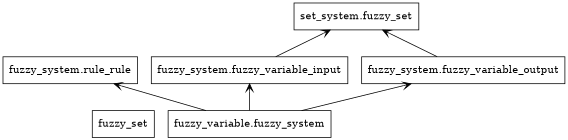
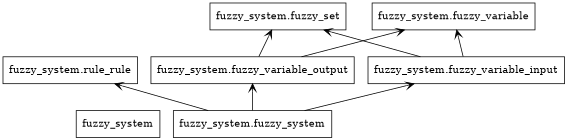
(356, 16) -> (278, 16)
none -> (454, 16)
(123, 124) -> (118, 124)
(250, 124) -> (253, 124)
